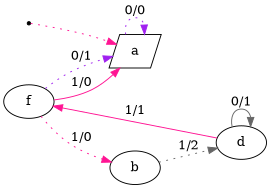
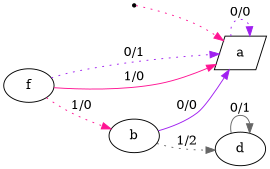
none -> (198, 112)
(140, 123) -> none
